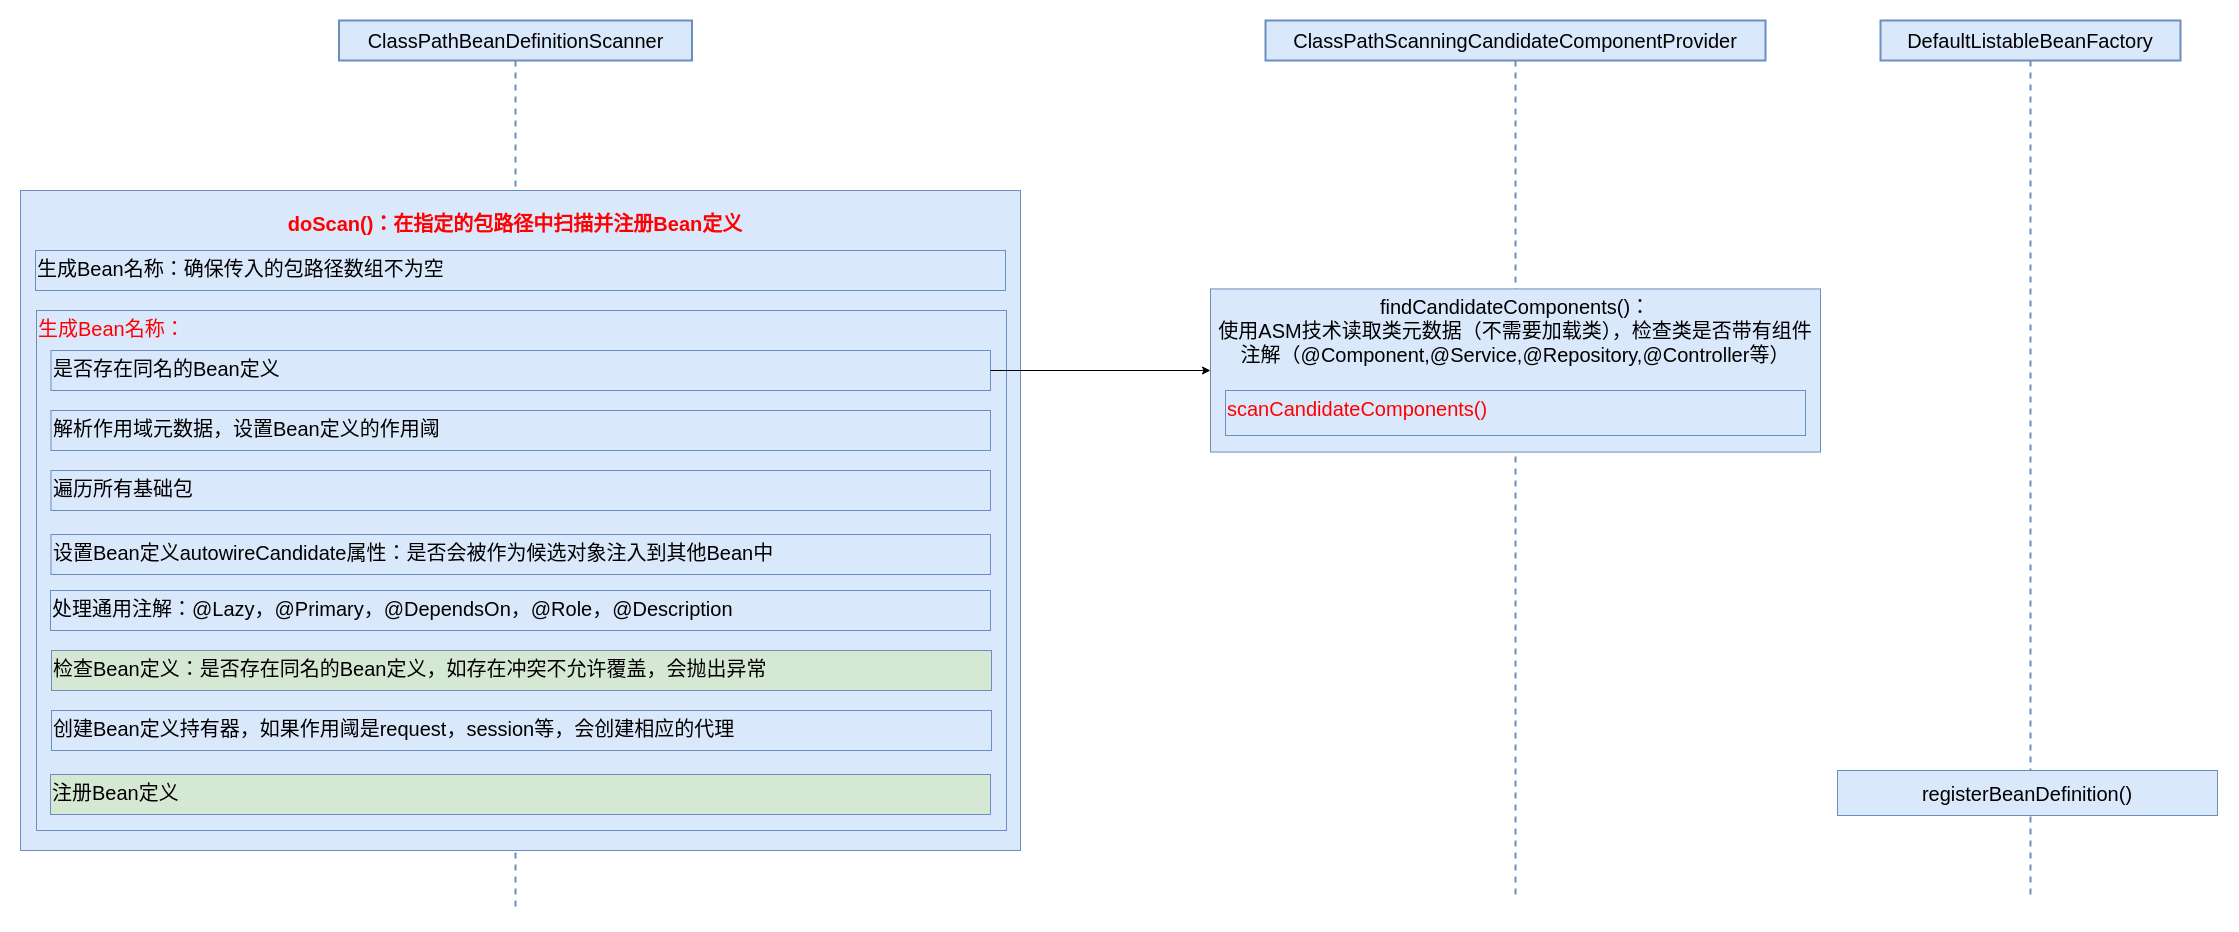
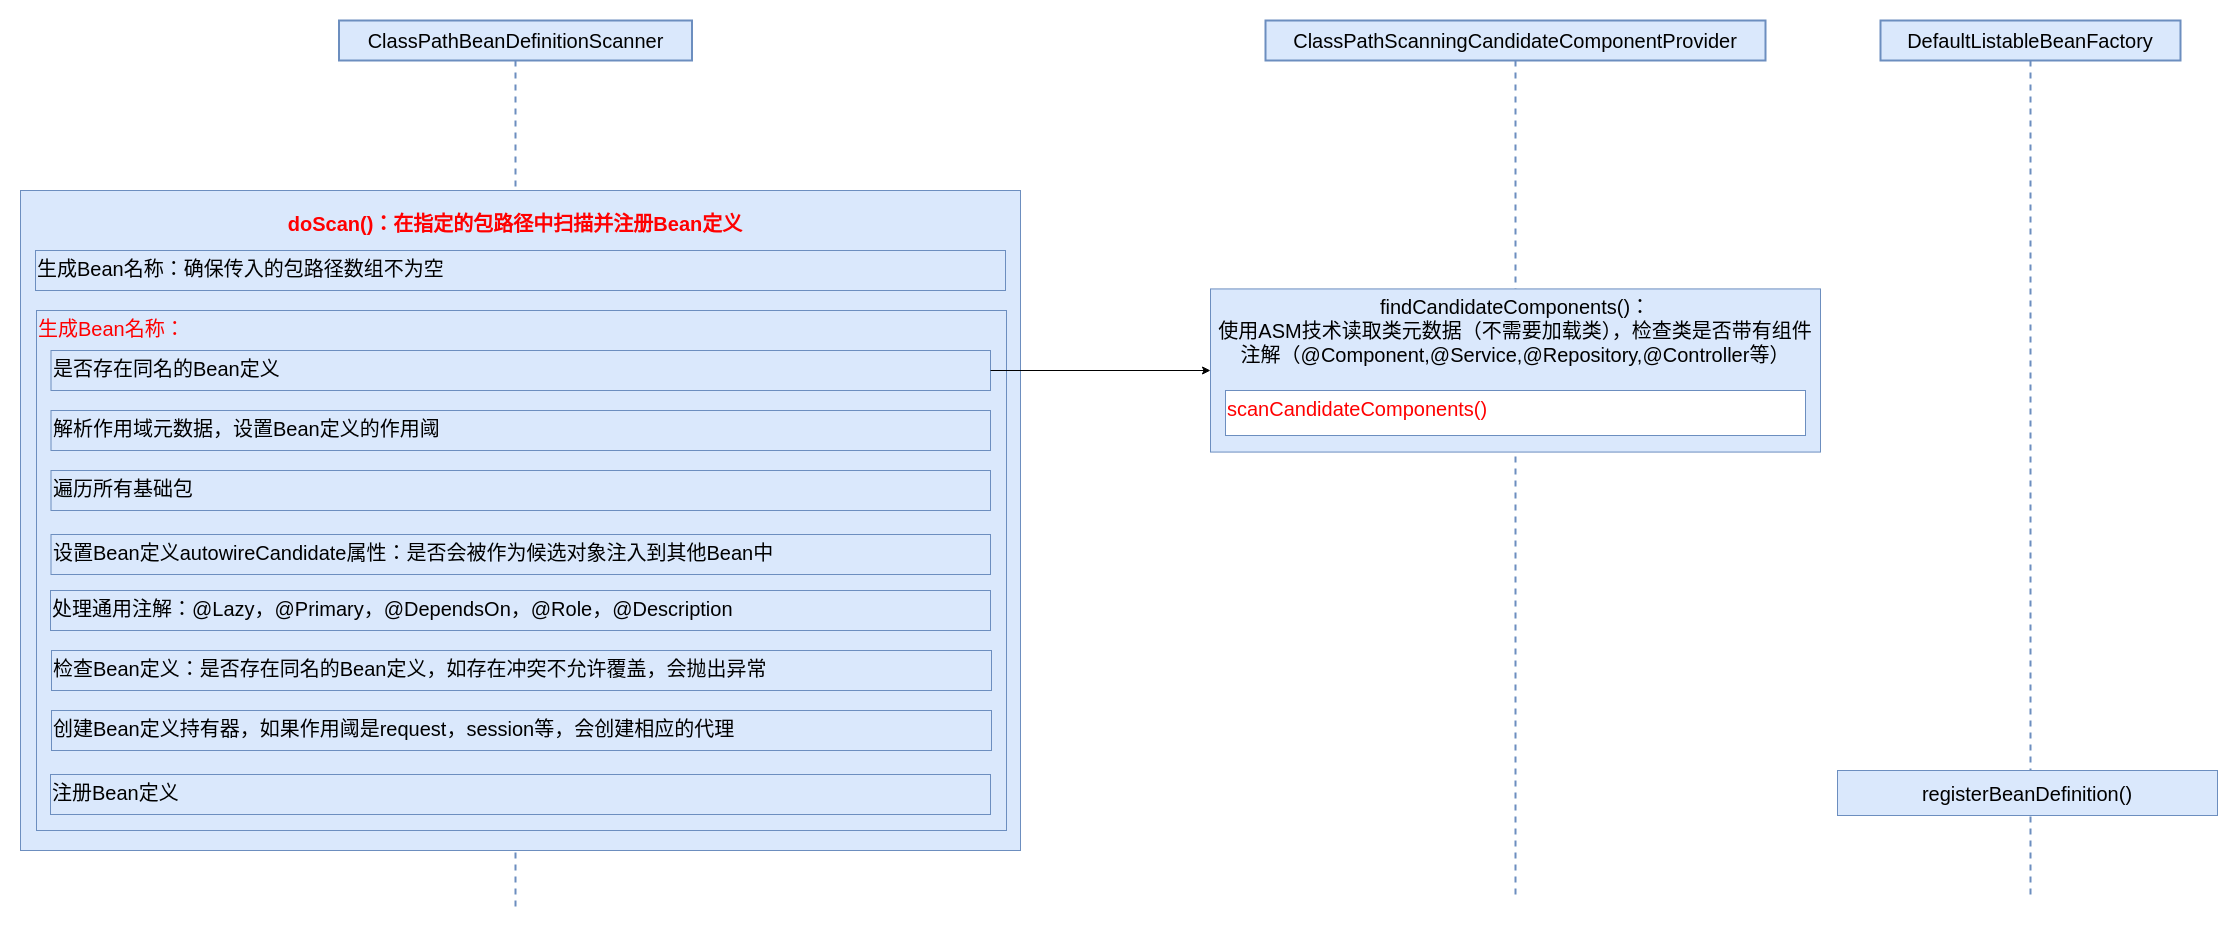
(1516, 413) -> (1516, 413)
(522, 671) -> (522, 671)
(521, 795) -> (521, 795)
